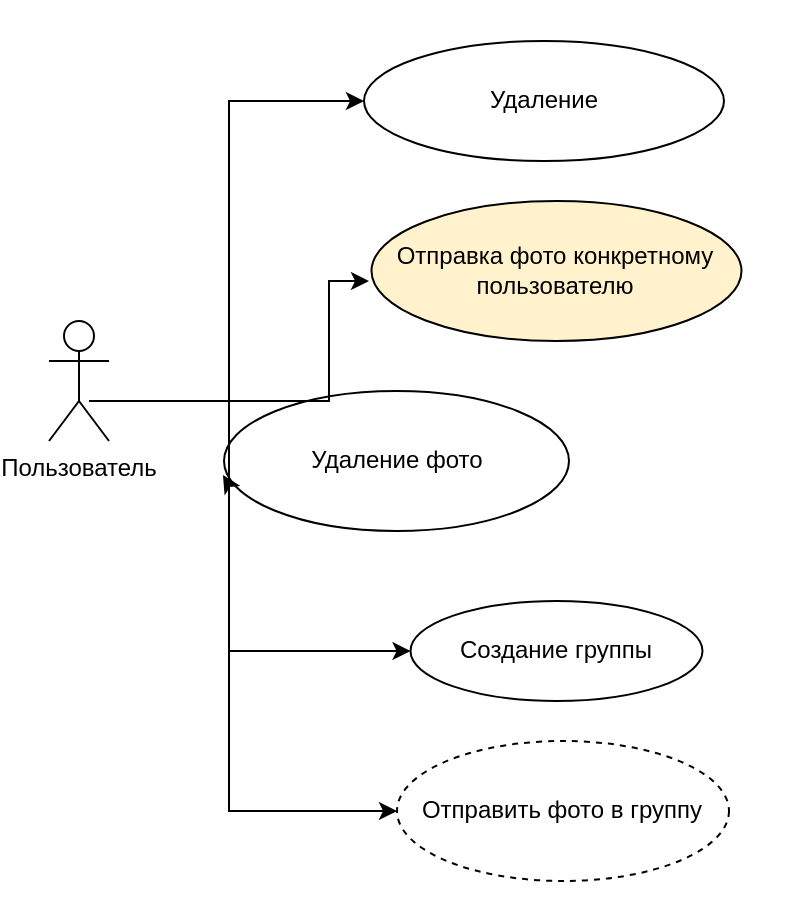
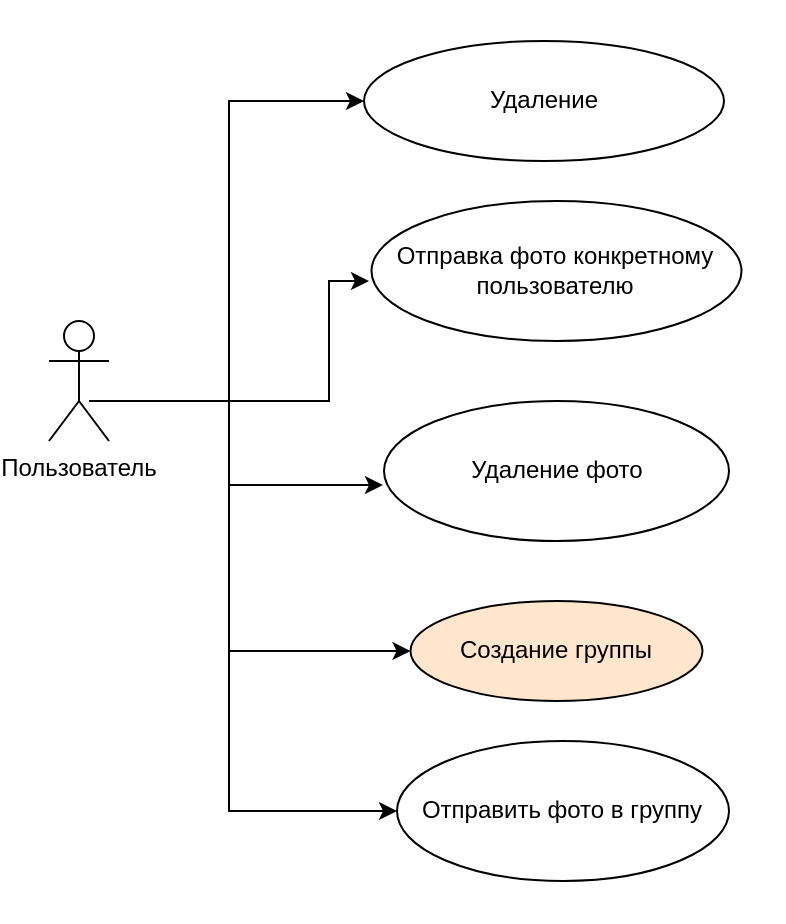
(557, 271) -> (557, 271)
(397, 461) -> (557, 471)
(557, 651) -> (557, 651)
(563, 811) -> (563, 811)
